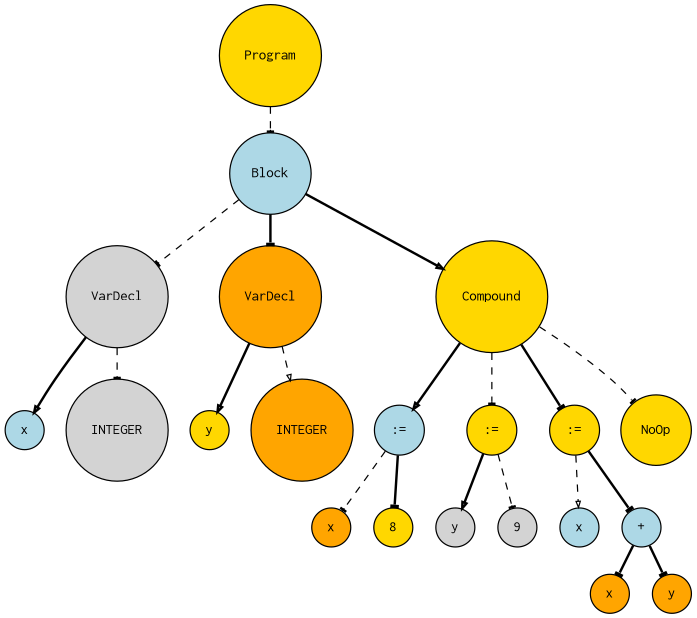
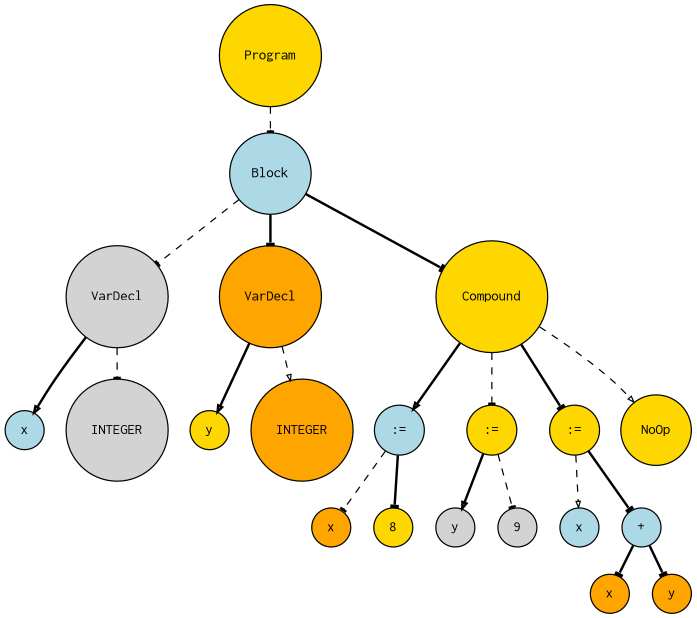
(371, 230) -> (373, 231)
(588, 360) -> (587, 360)
